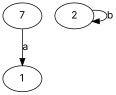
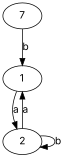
(25, 47) -> (26, 47)
none -> (13, 107)
none -> (22, 114)
